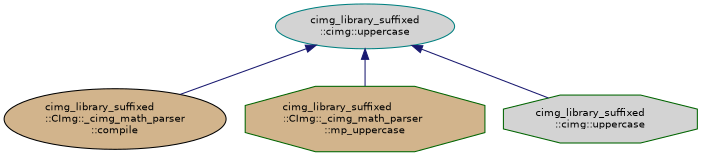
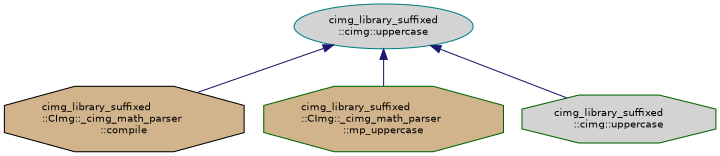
(115, 119) -> (124, 119)
